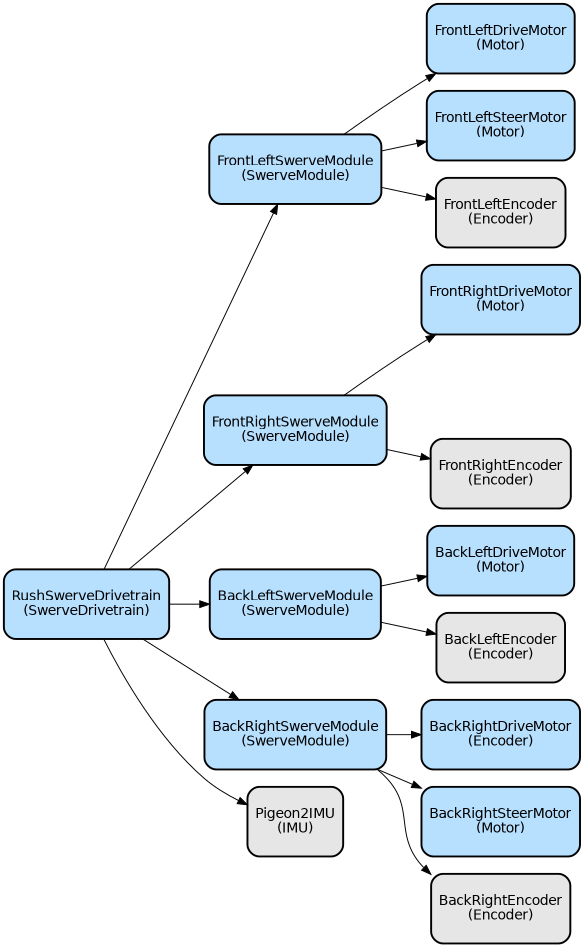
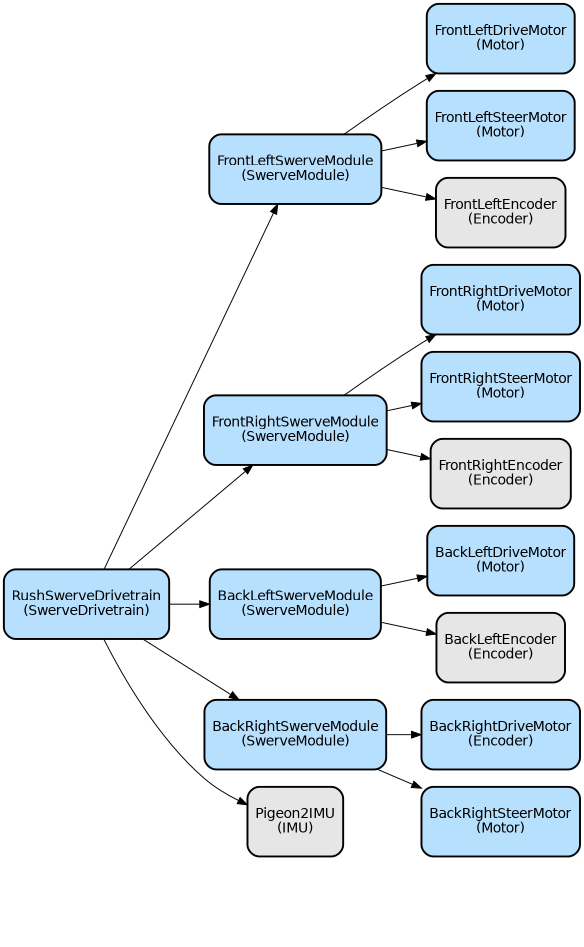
none -> (501, 387)
(501, 909) -> none
